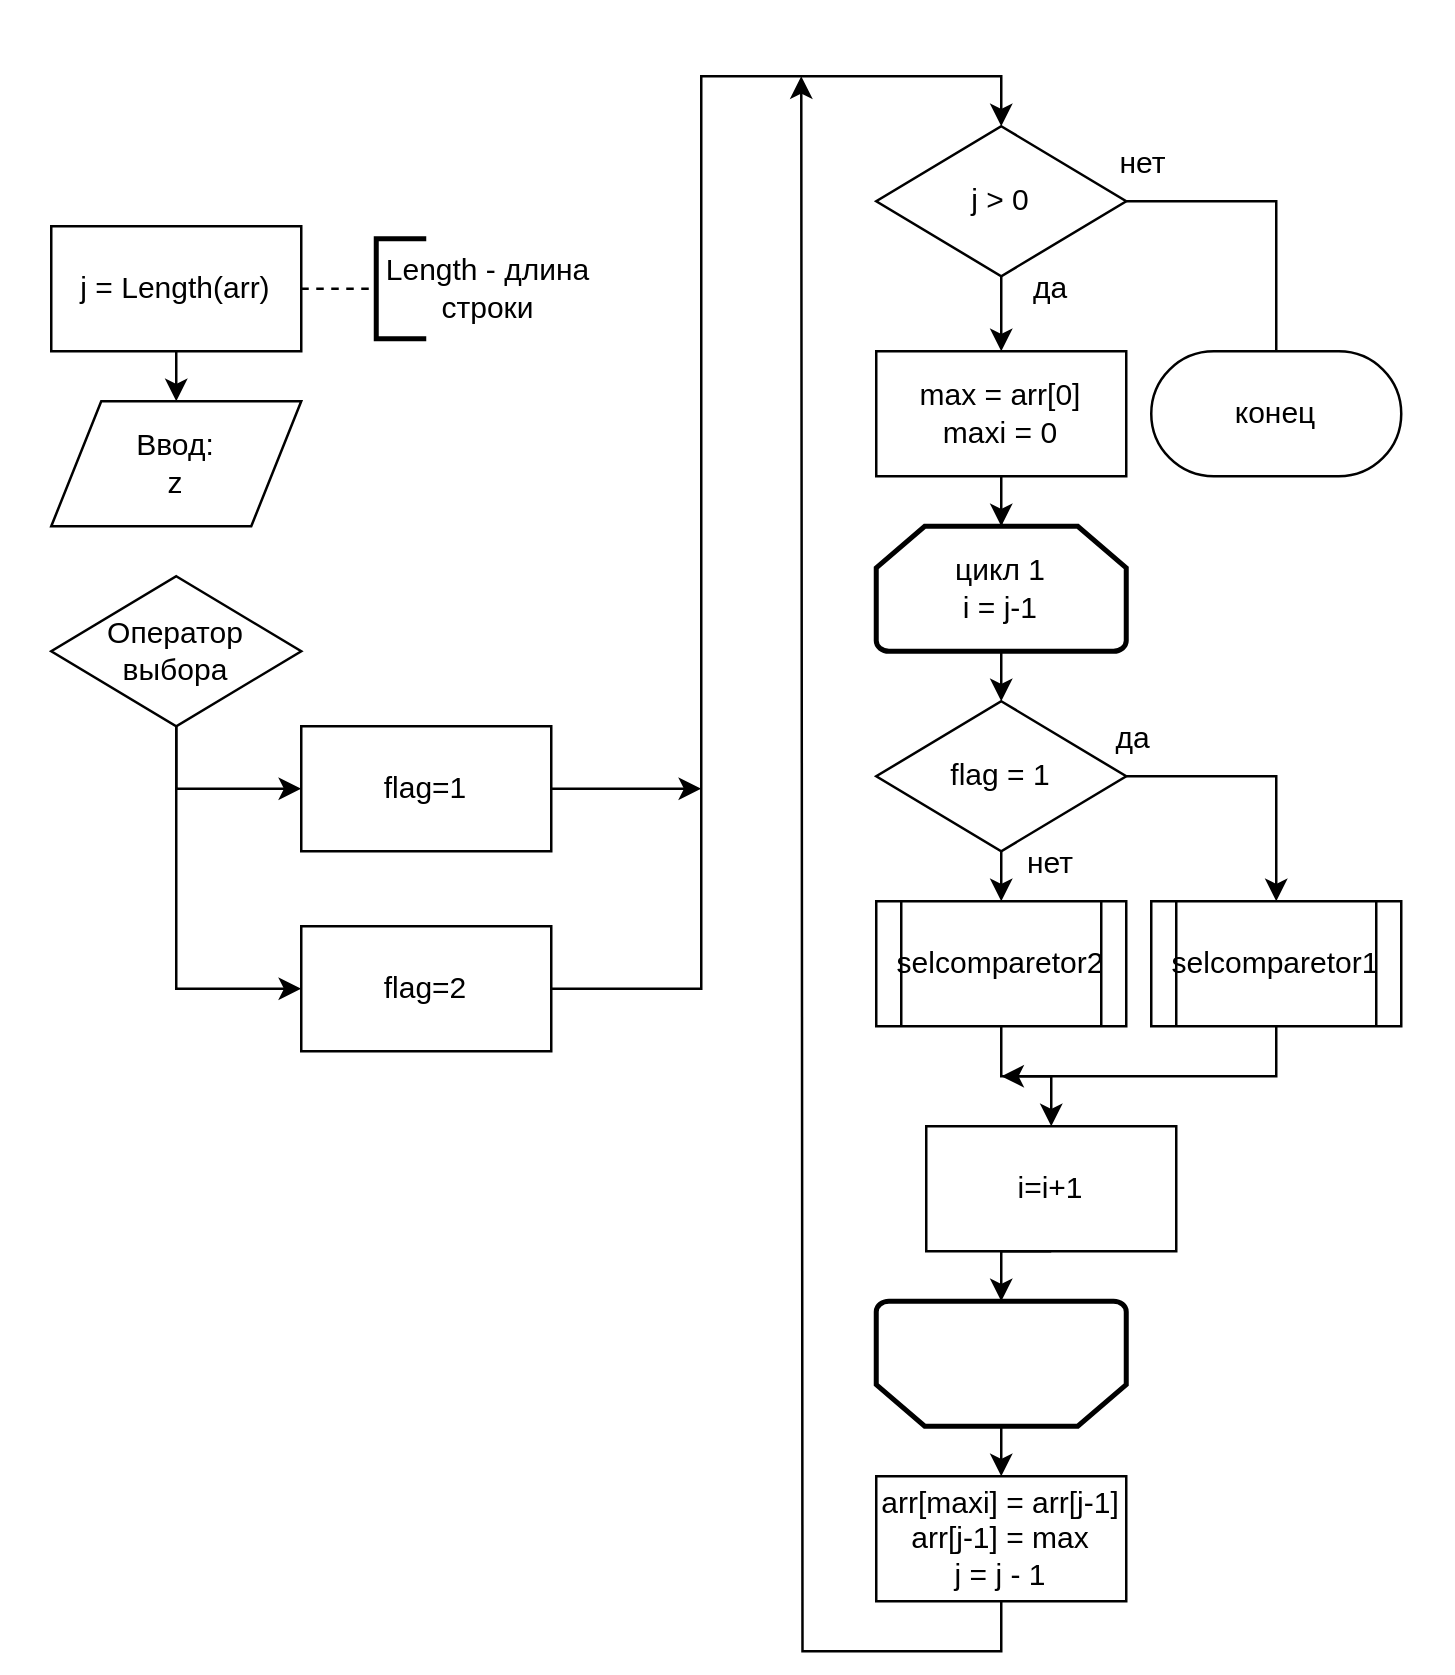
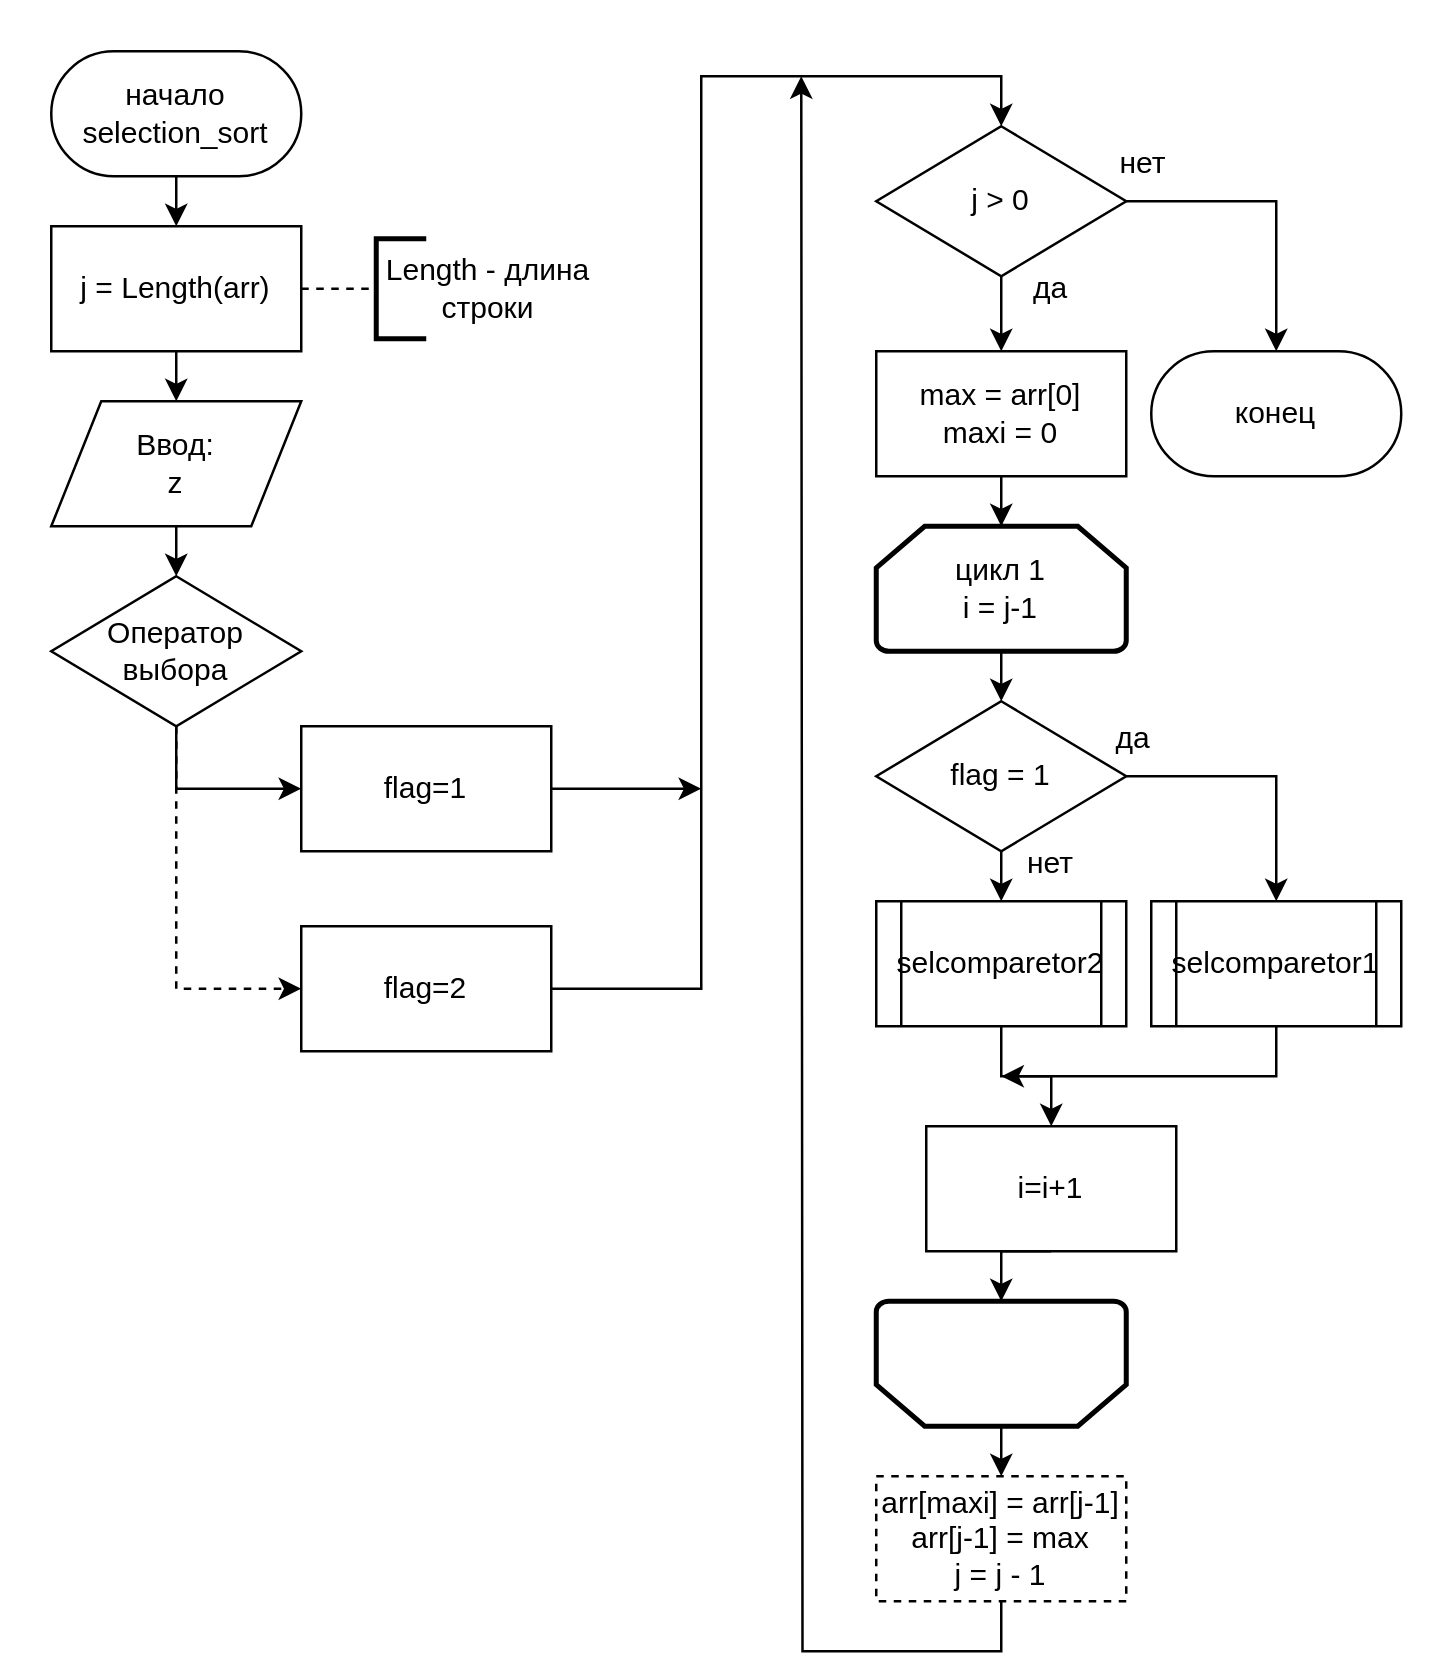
none -> (176, 114)
none -> (176, 193)
(1276, 340) -> (1276, 333)
none -> (176, 543)
(176, 946) -> (176, 946)
(1001, 1539) -> (1001, 1539)
